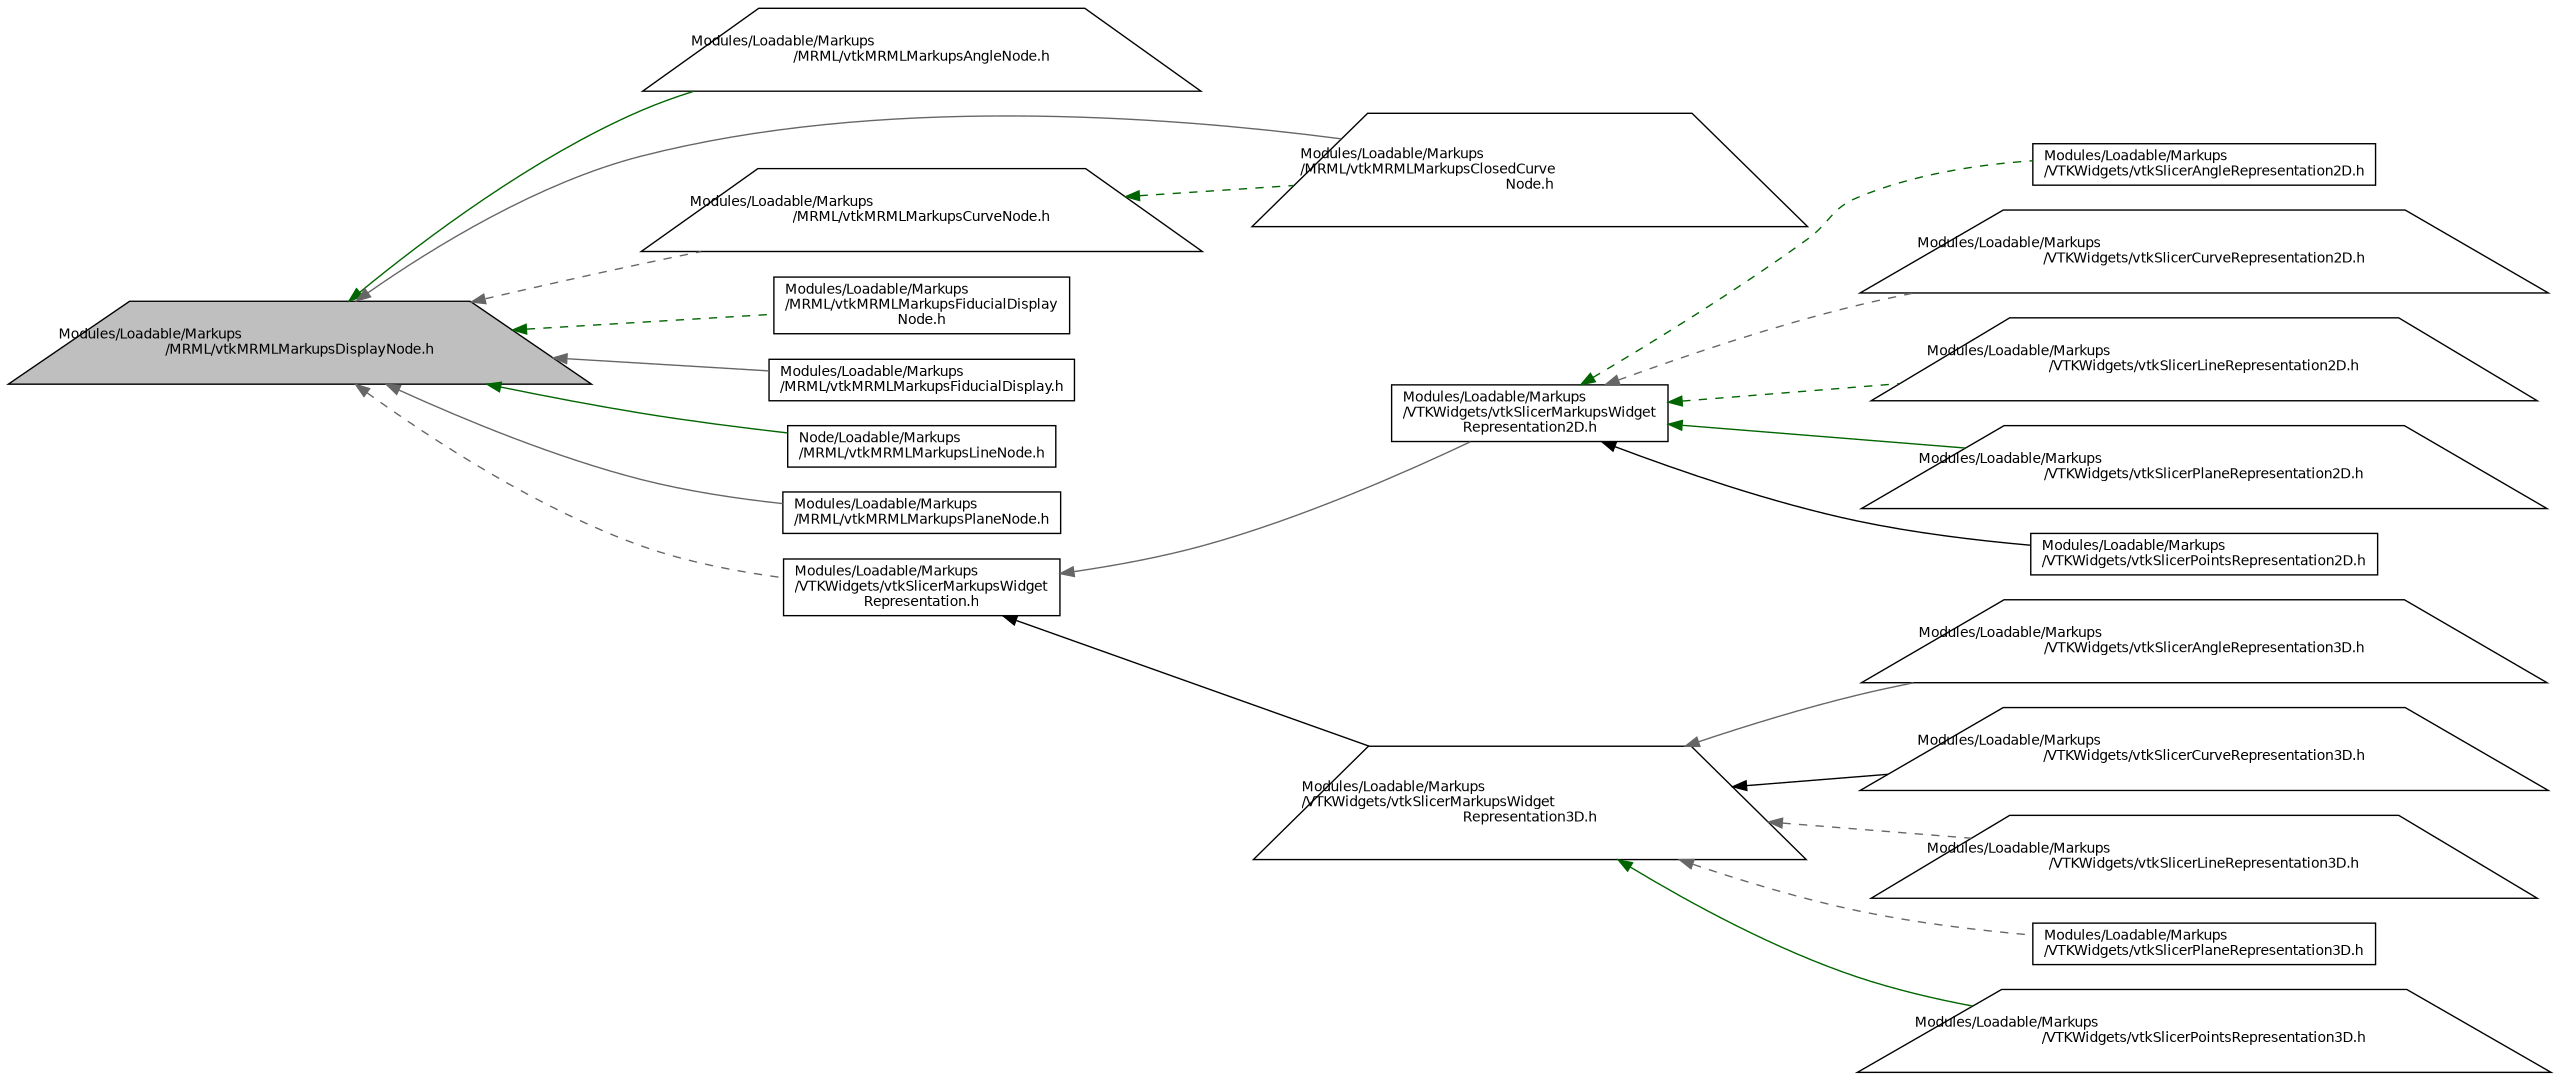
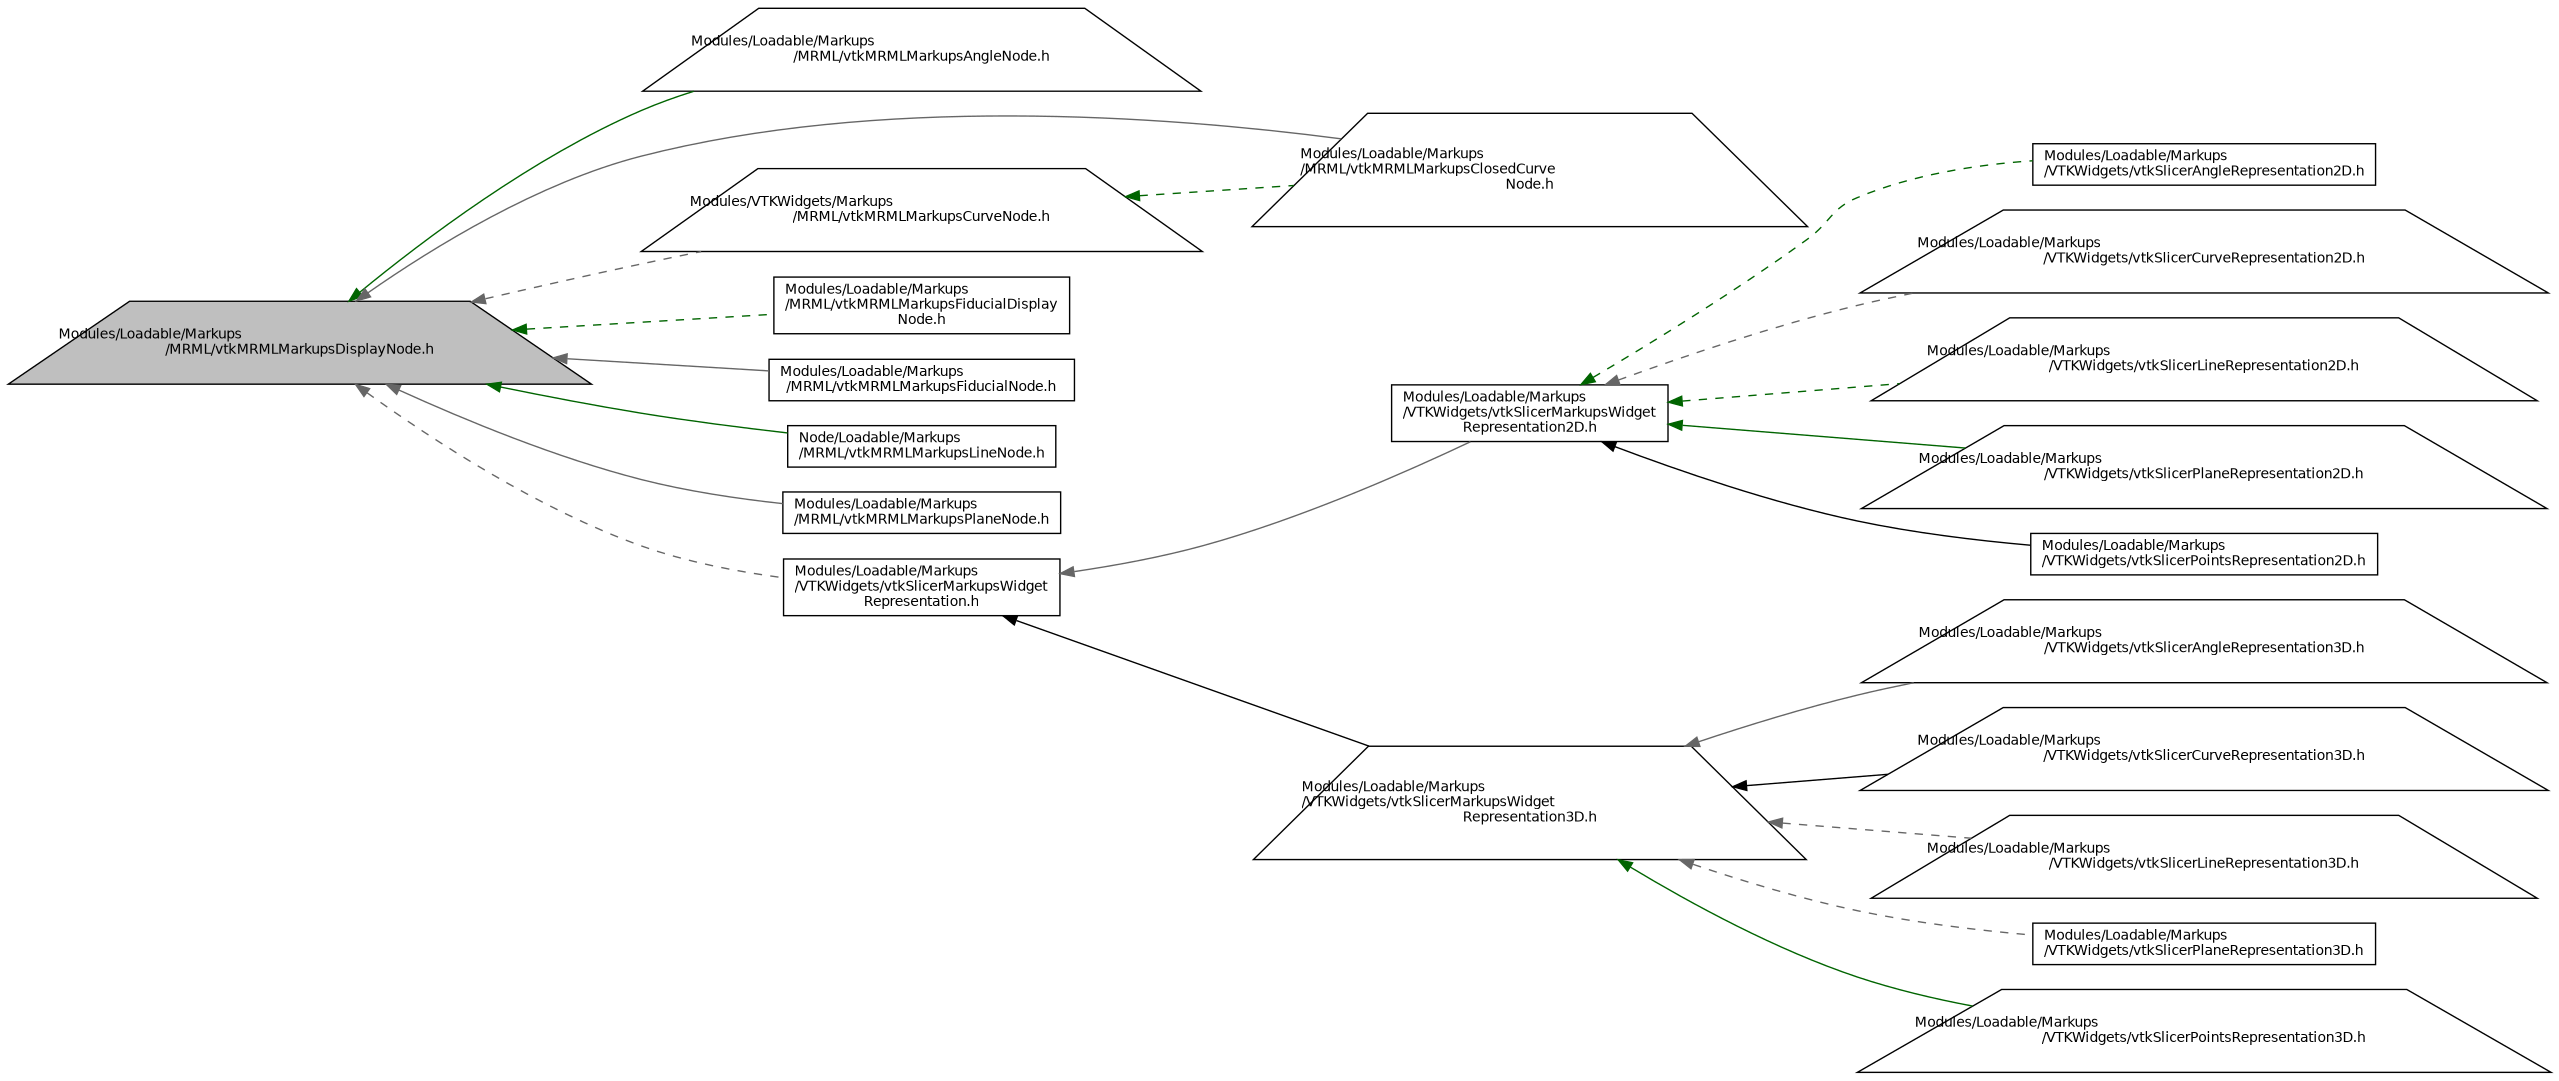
(922, 210) -> (922, 210)
(922, 380) -> (922, 380)
